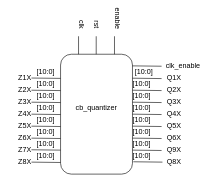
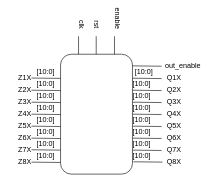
(183, 66) -> (183, 66)
(96, 108) -> none
(174, 150) -> (174, 150)
